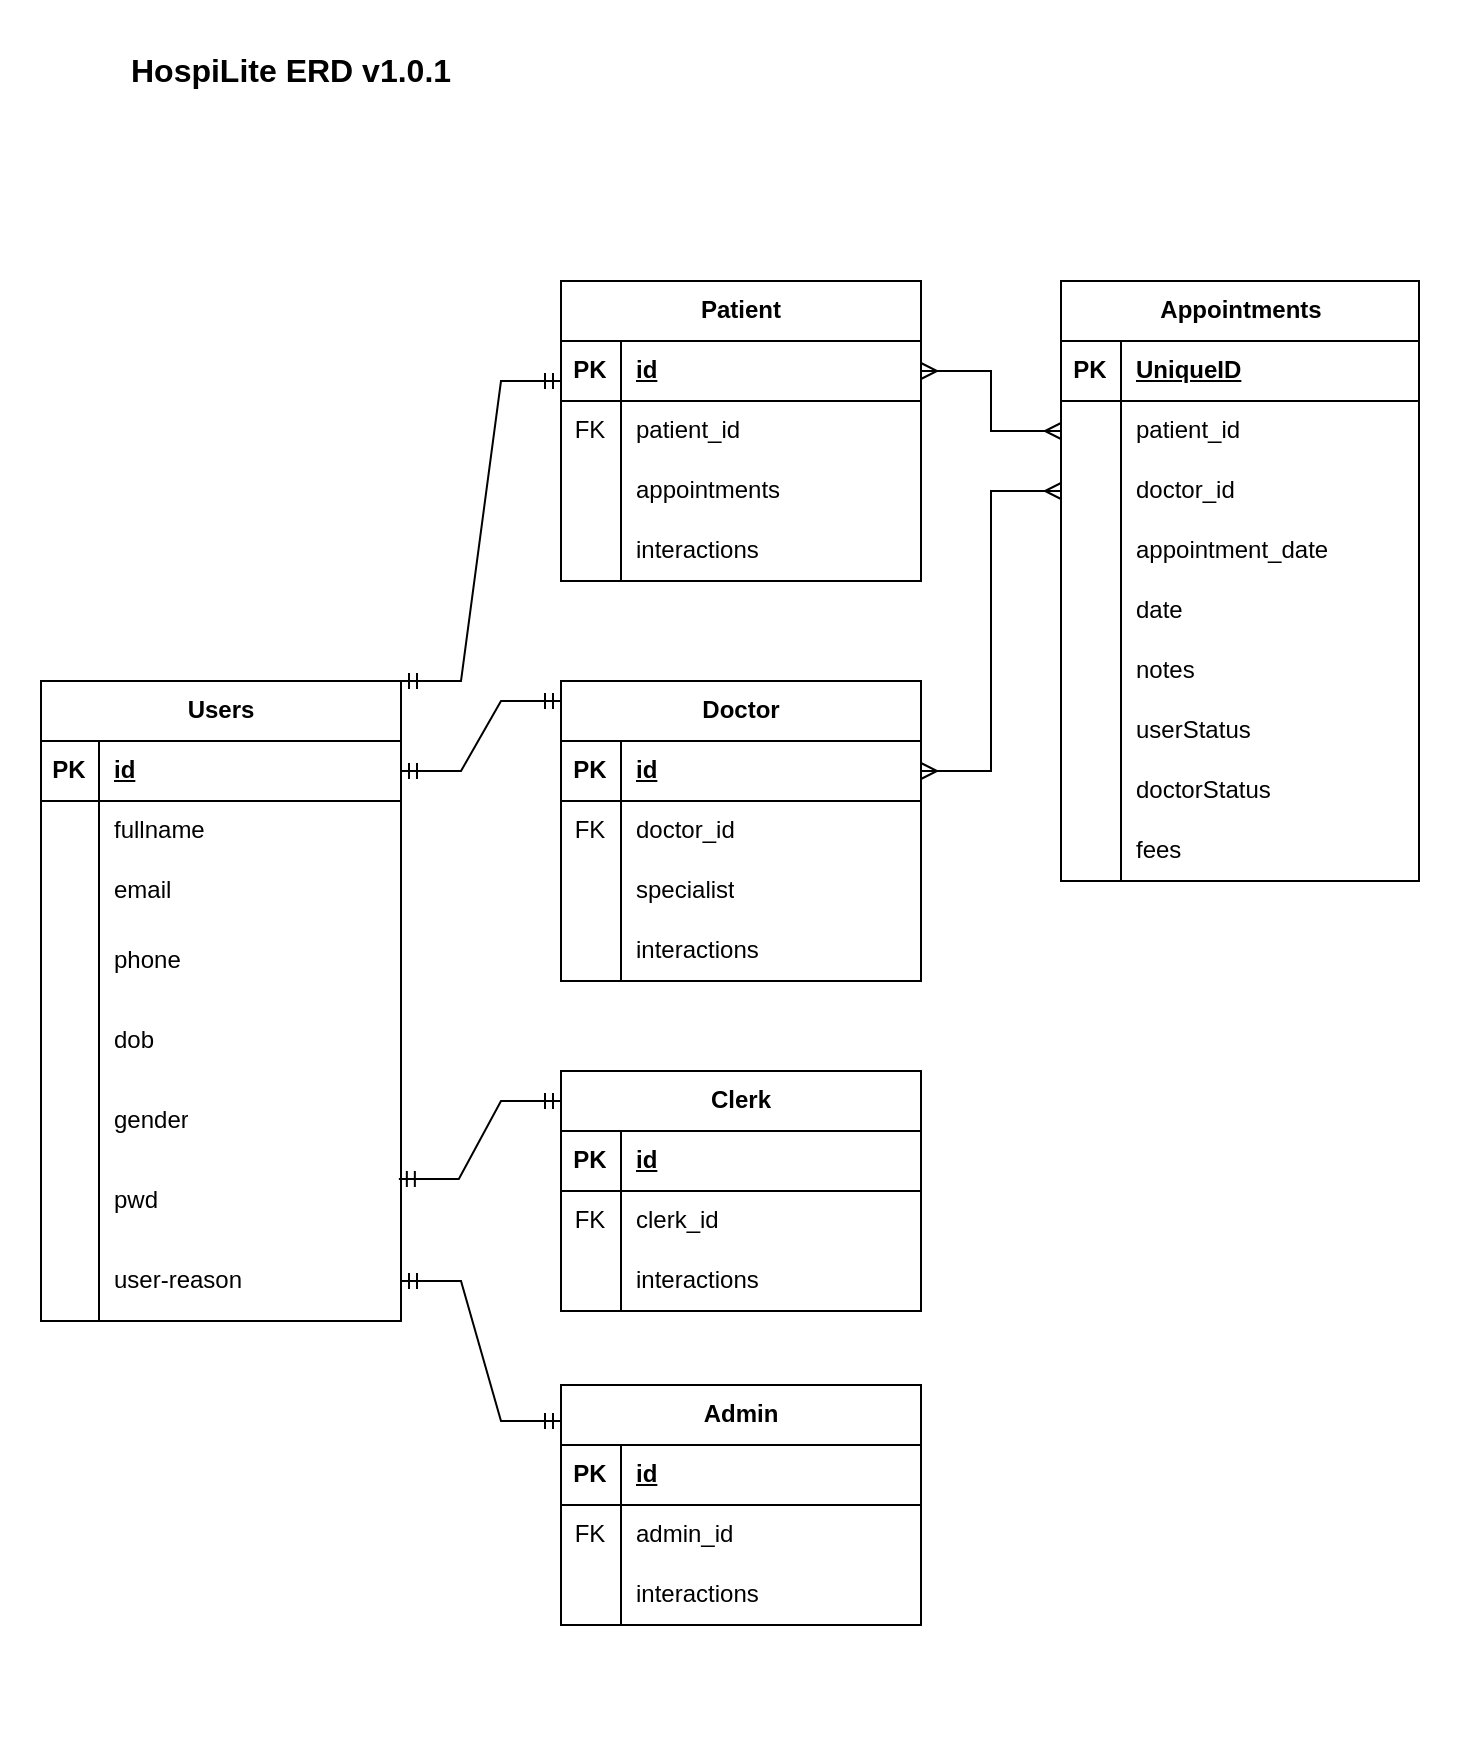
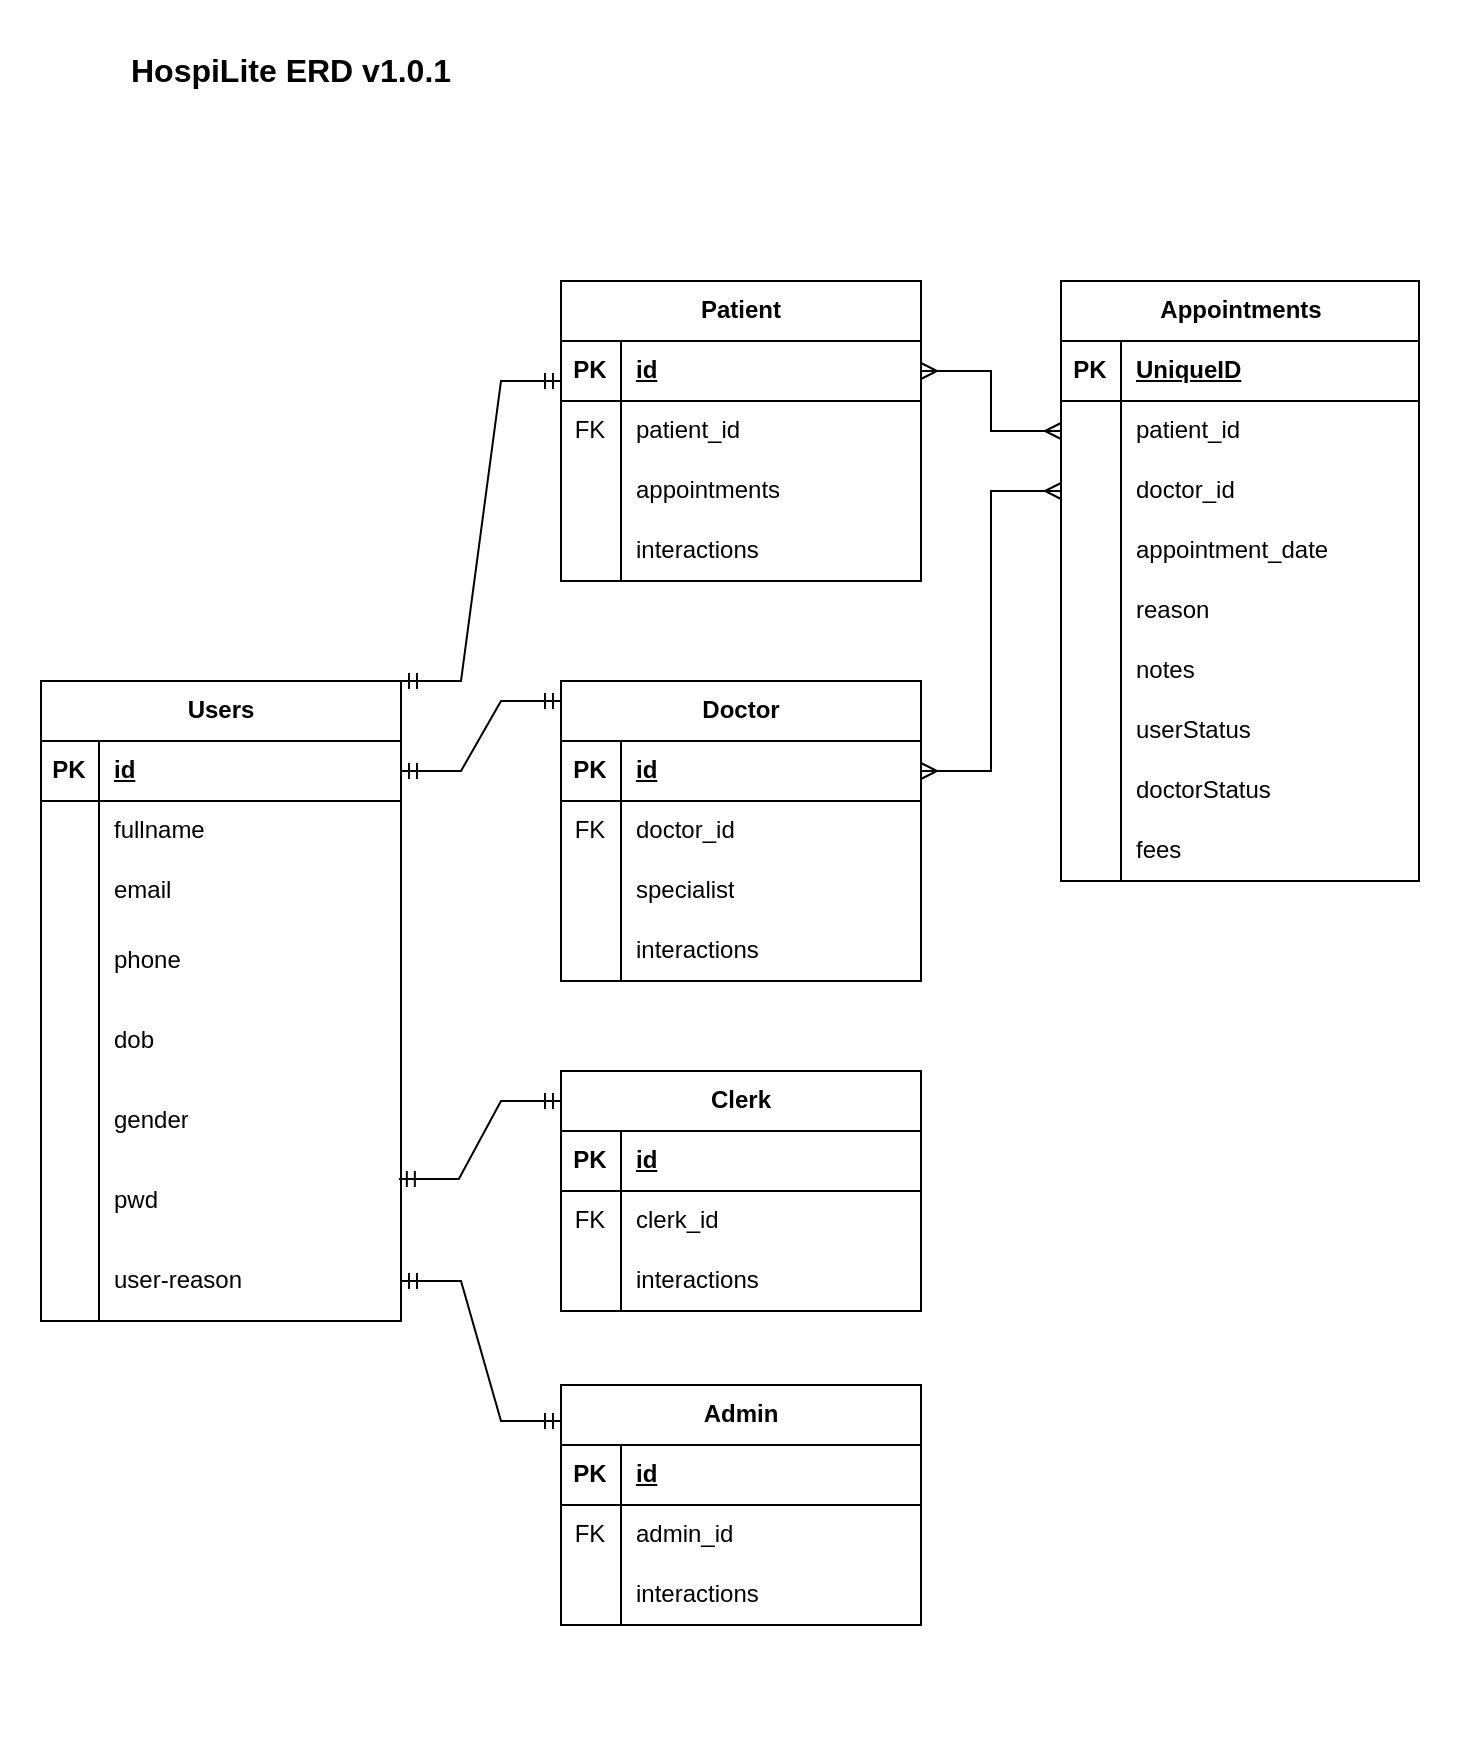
(1164, 611) -> (1177, 611)
